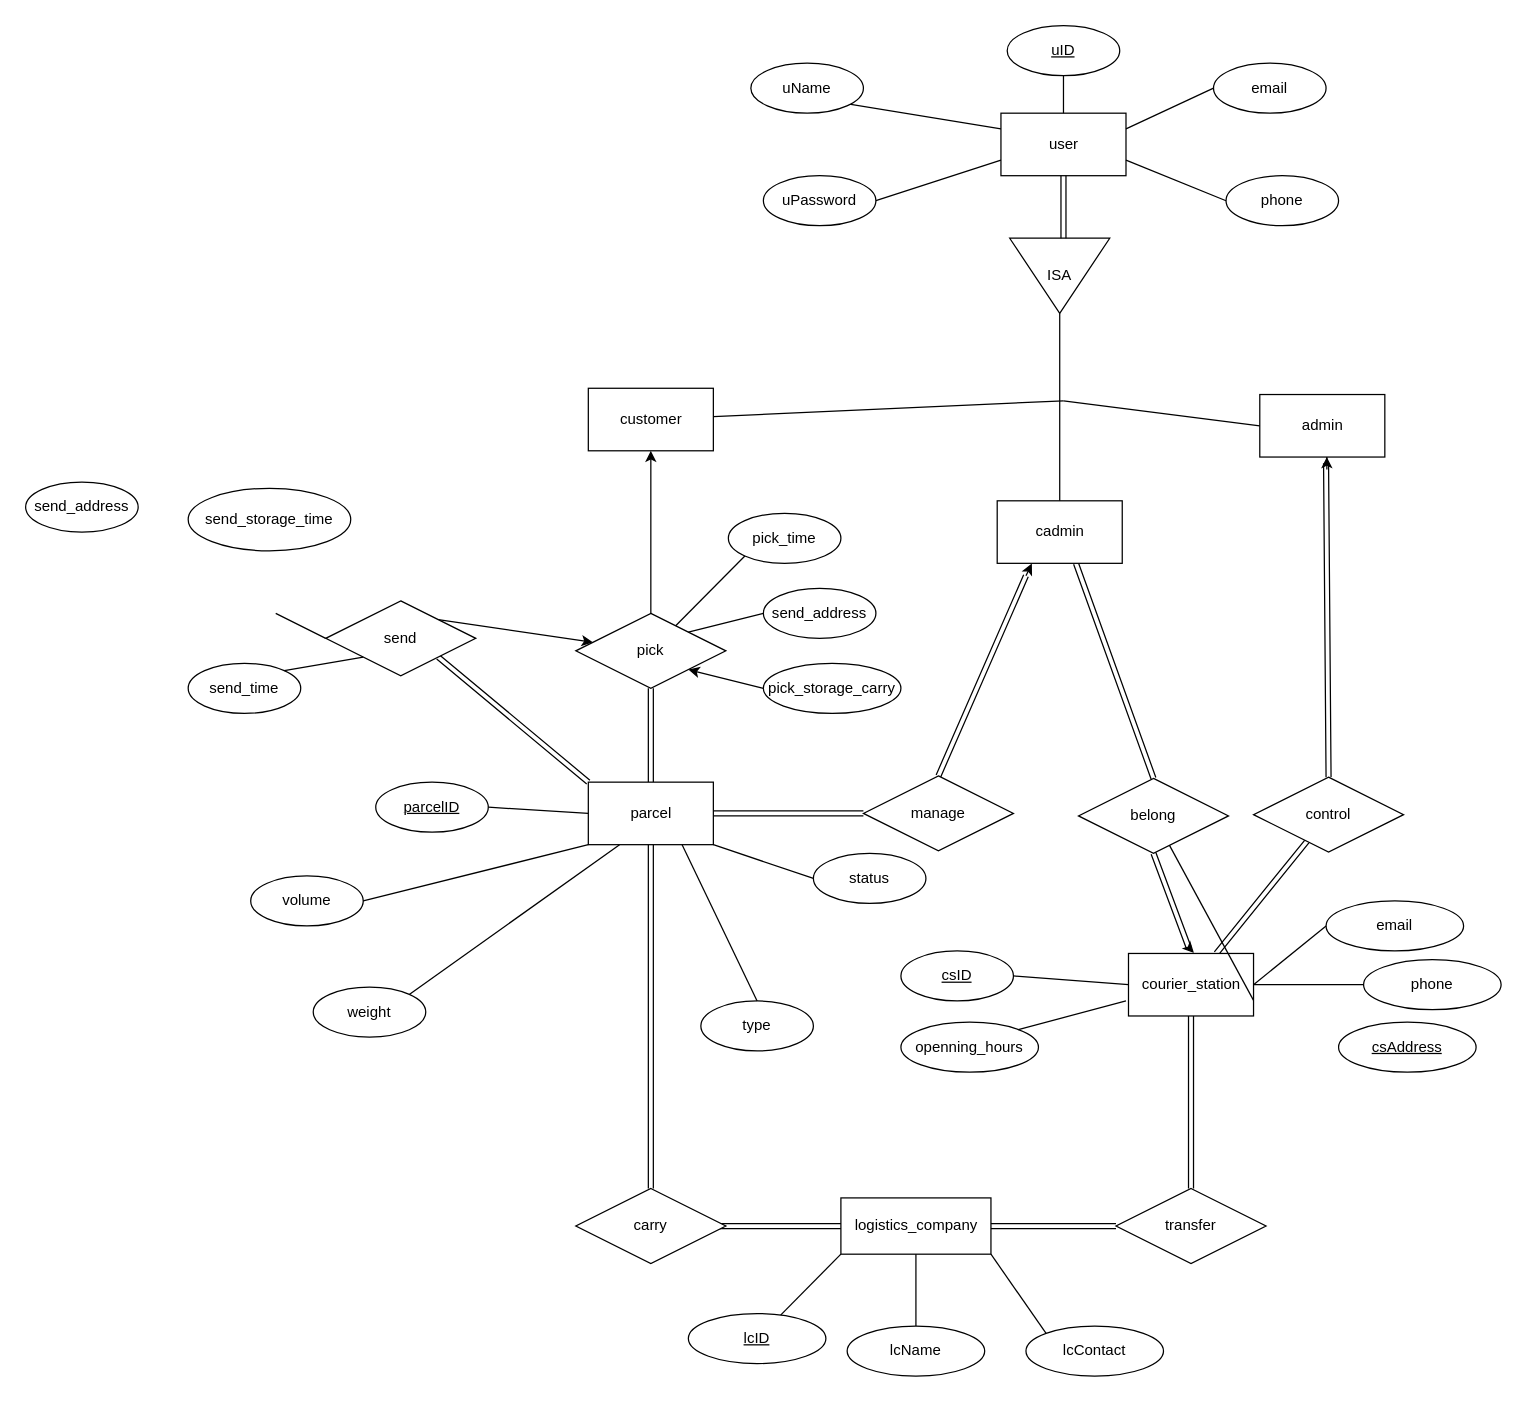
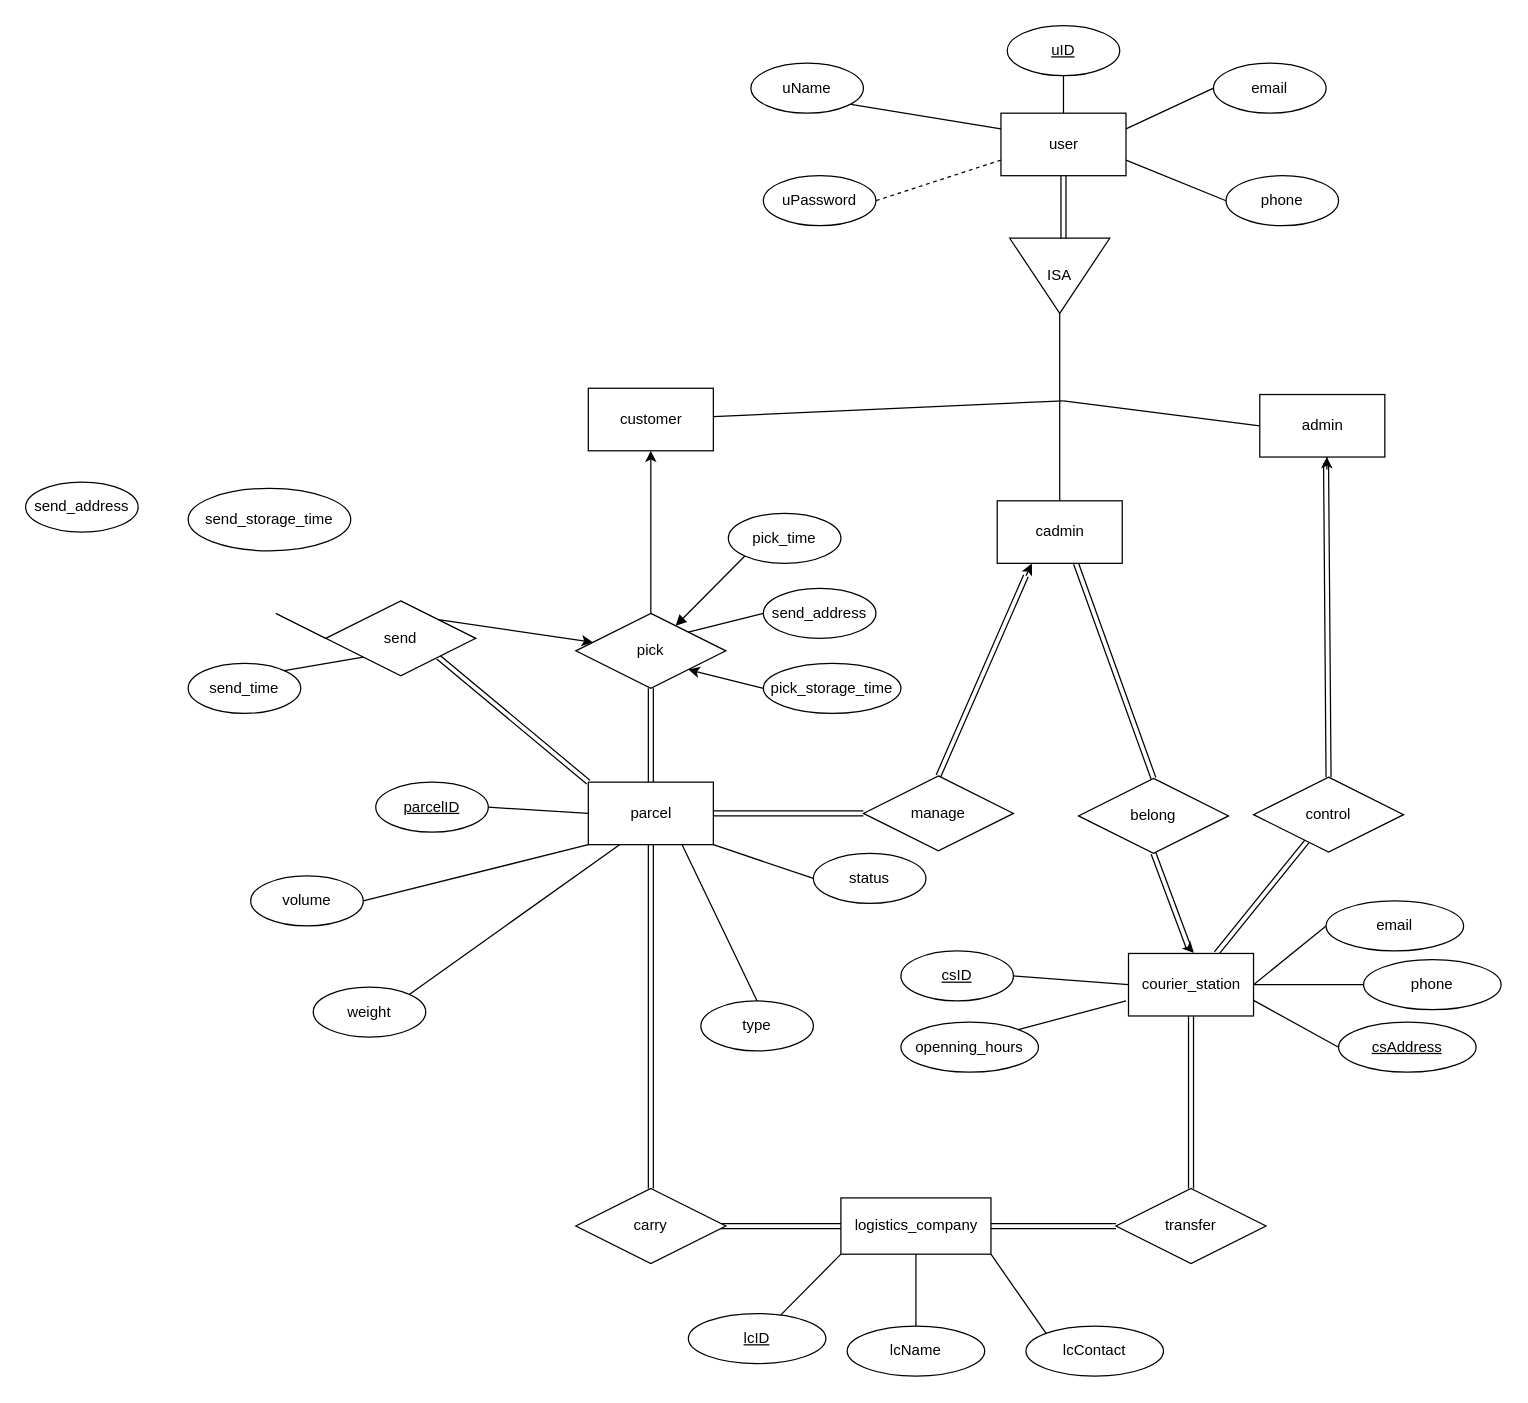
(939, 180) -> (939, 180)
(680, 621) -> (683, 618)
(832, 688) -> (832, 688)
(1211, 923) -> (1295, 1023)
